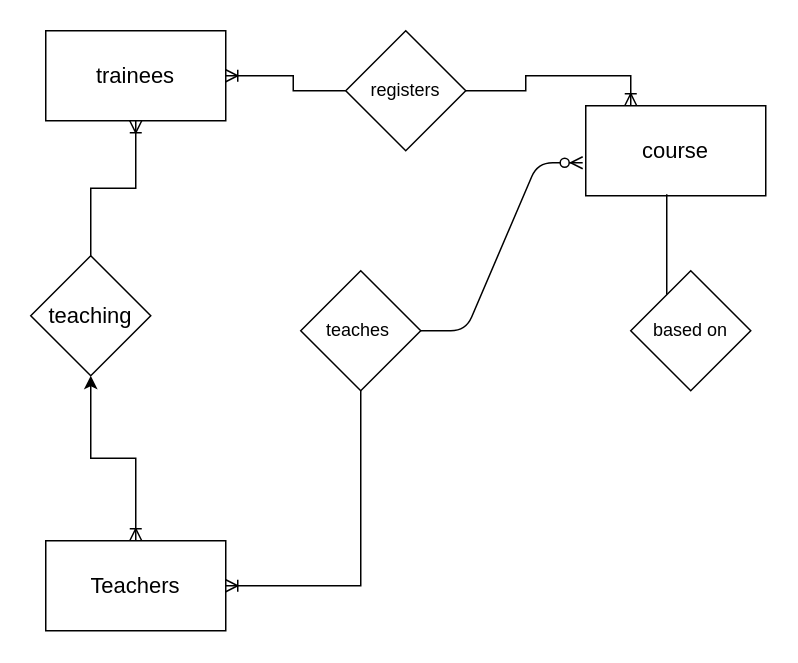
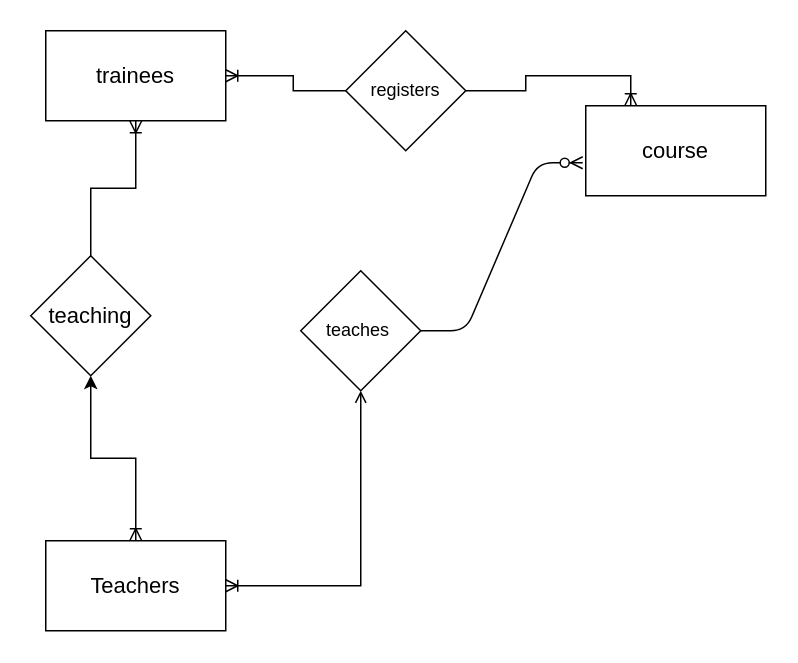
(667, 244) -> none
(691, 331) -> none
(361, 396) -> (361, 398)
